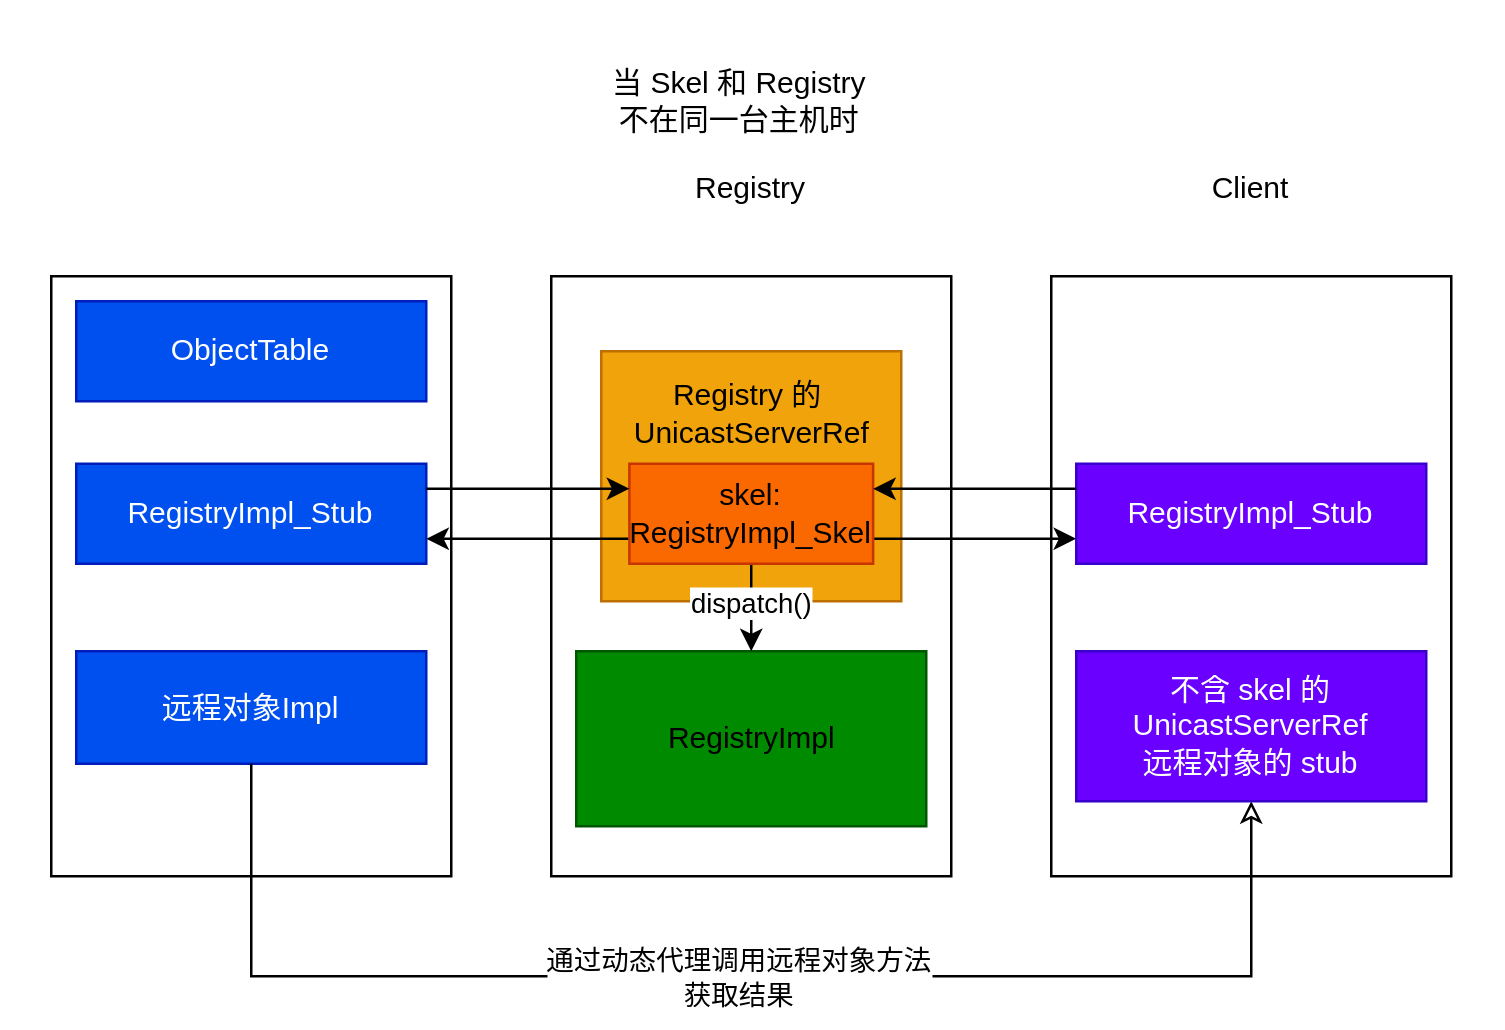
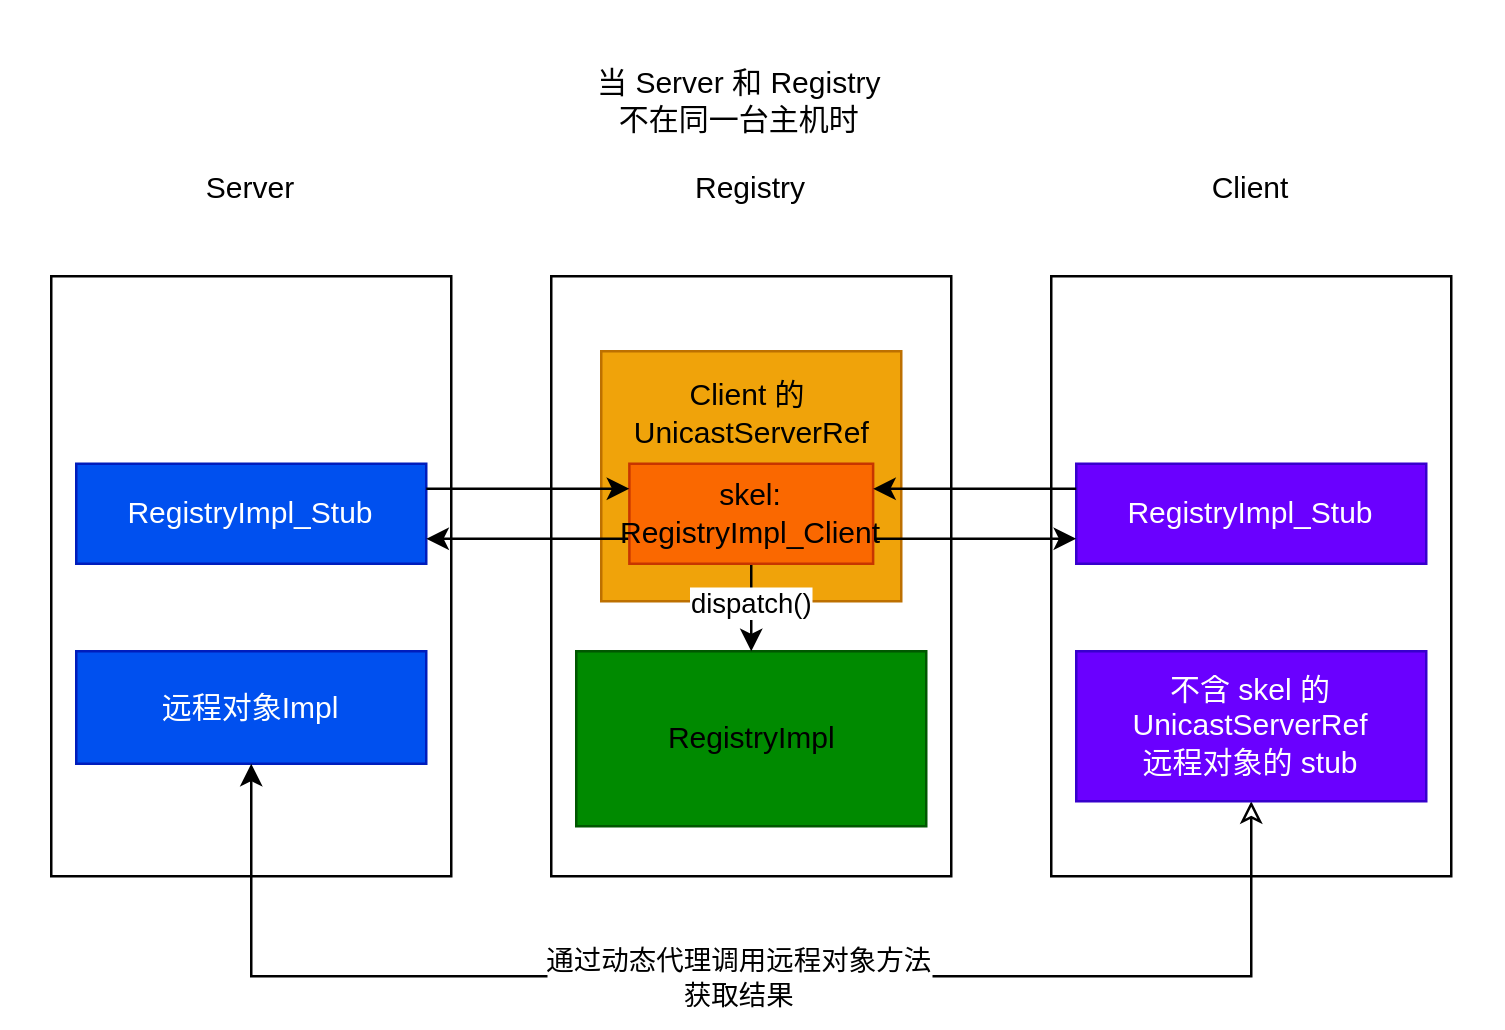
(740, 101) -> (740, 101)
none -> (251, 189)
(251, 351) -> none
(753, 414) -> (753, 414)
(751, 514) -> (751, 514)
(251, 774) -> (251, 782)
